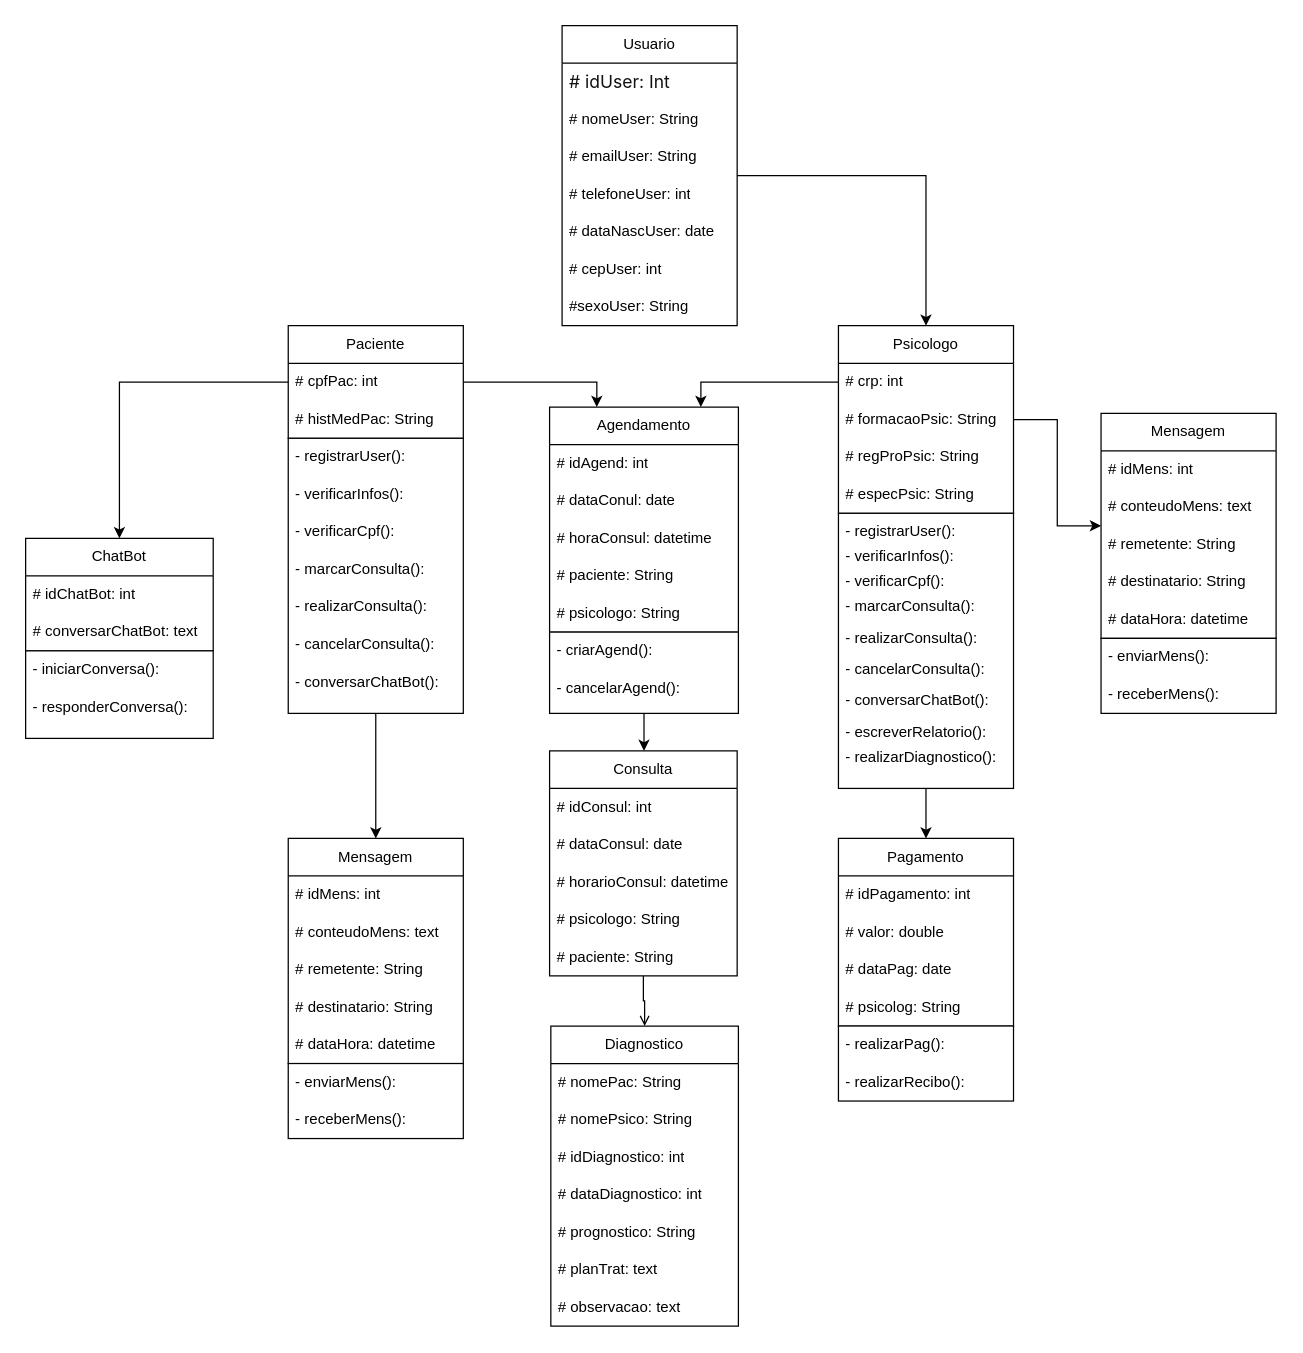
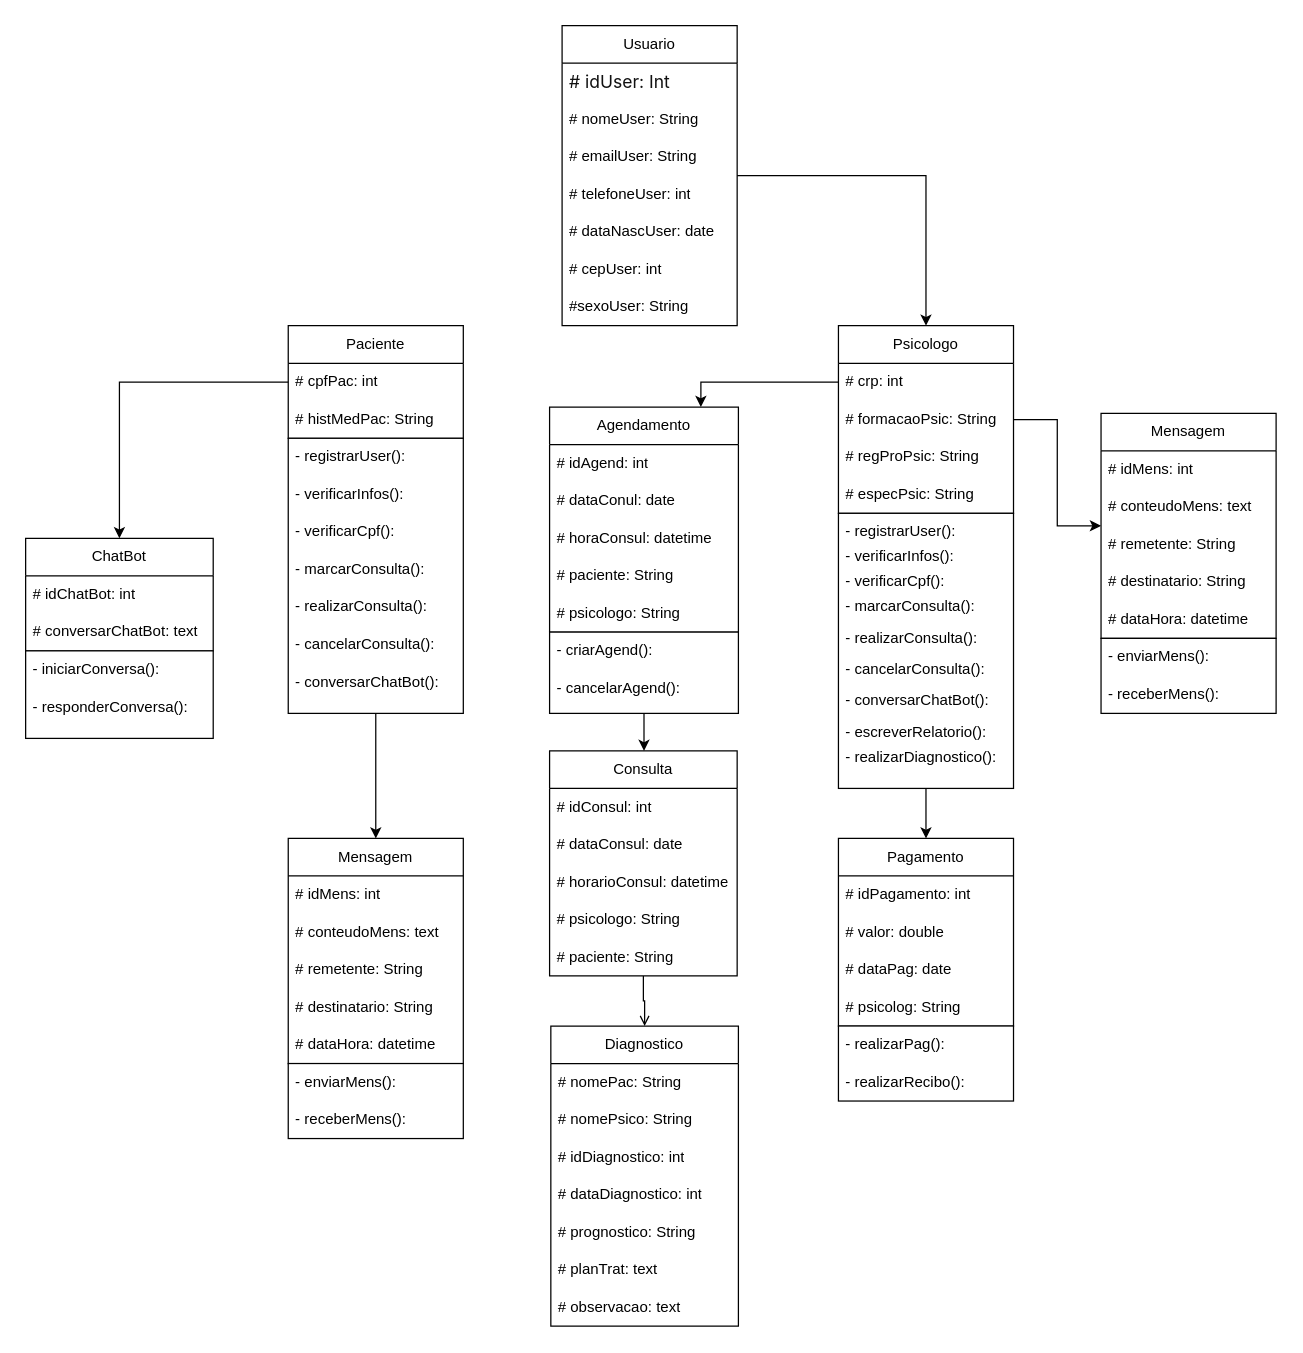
(539, 382) -> none
